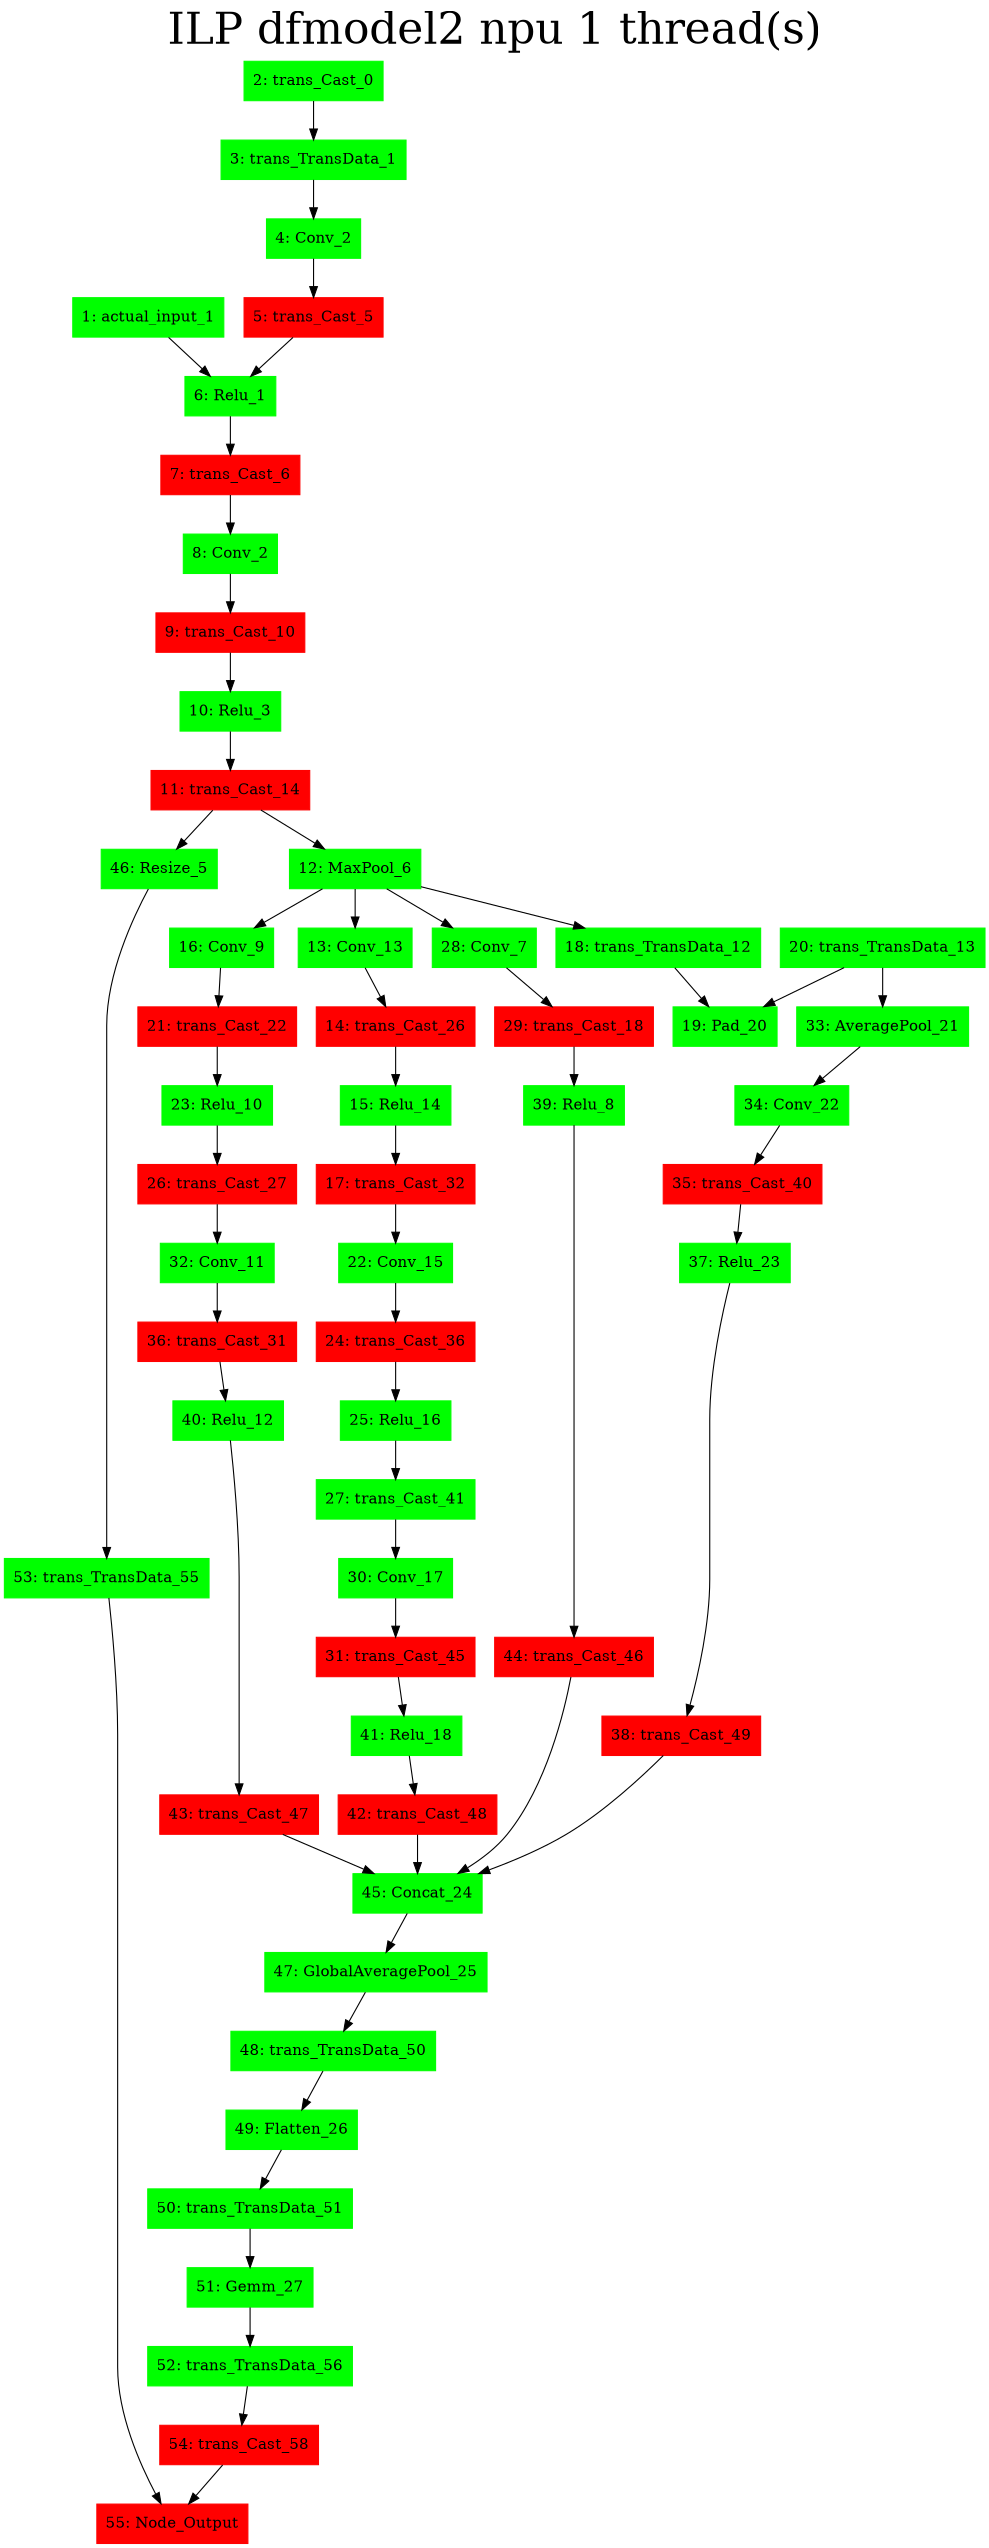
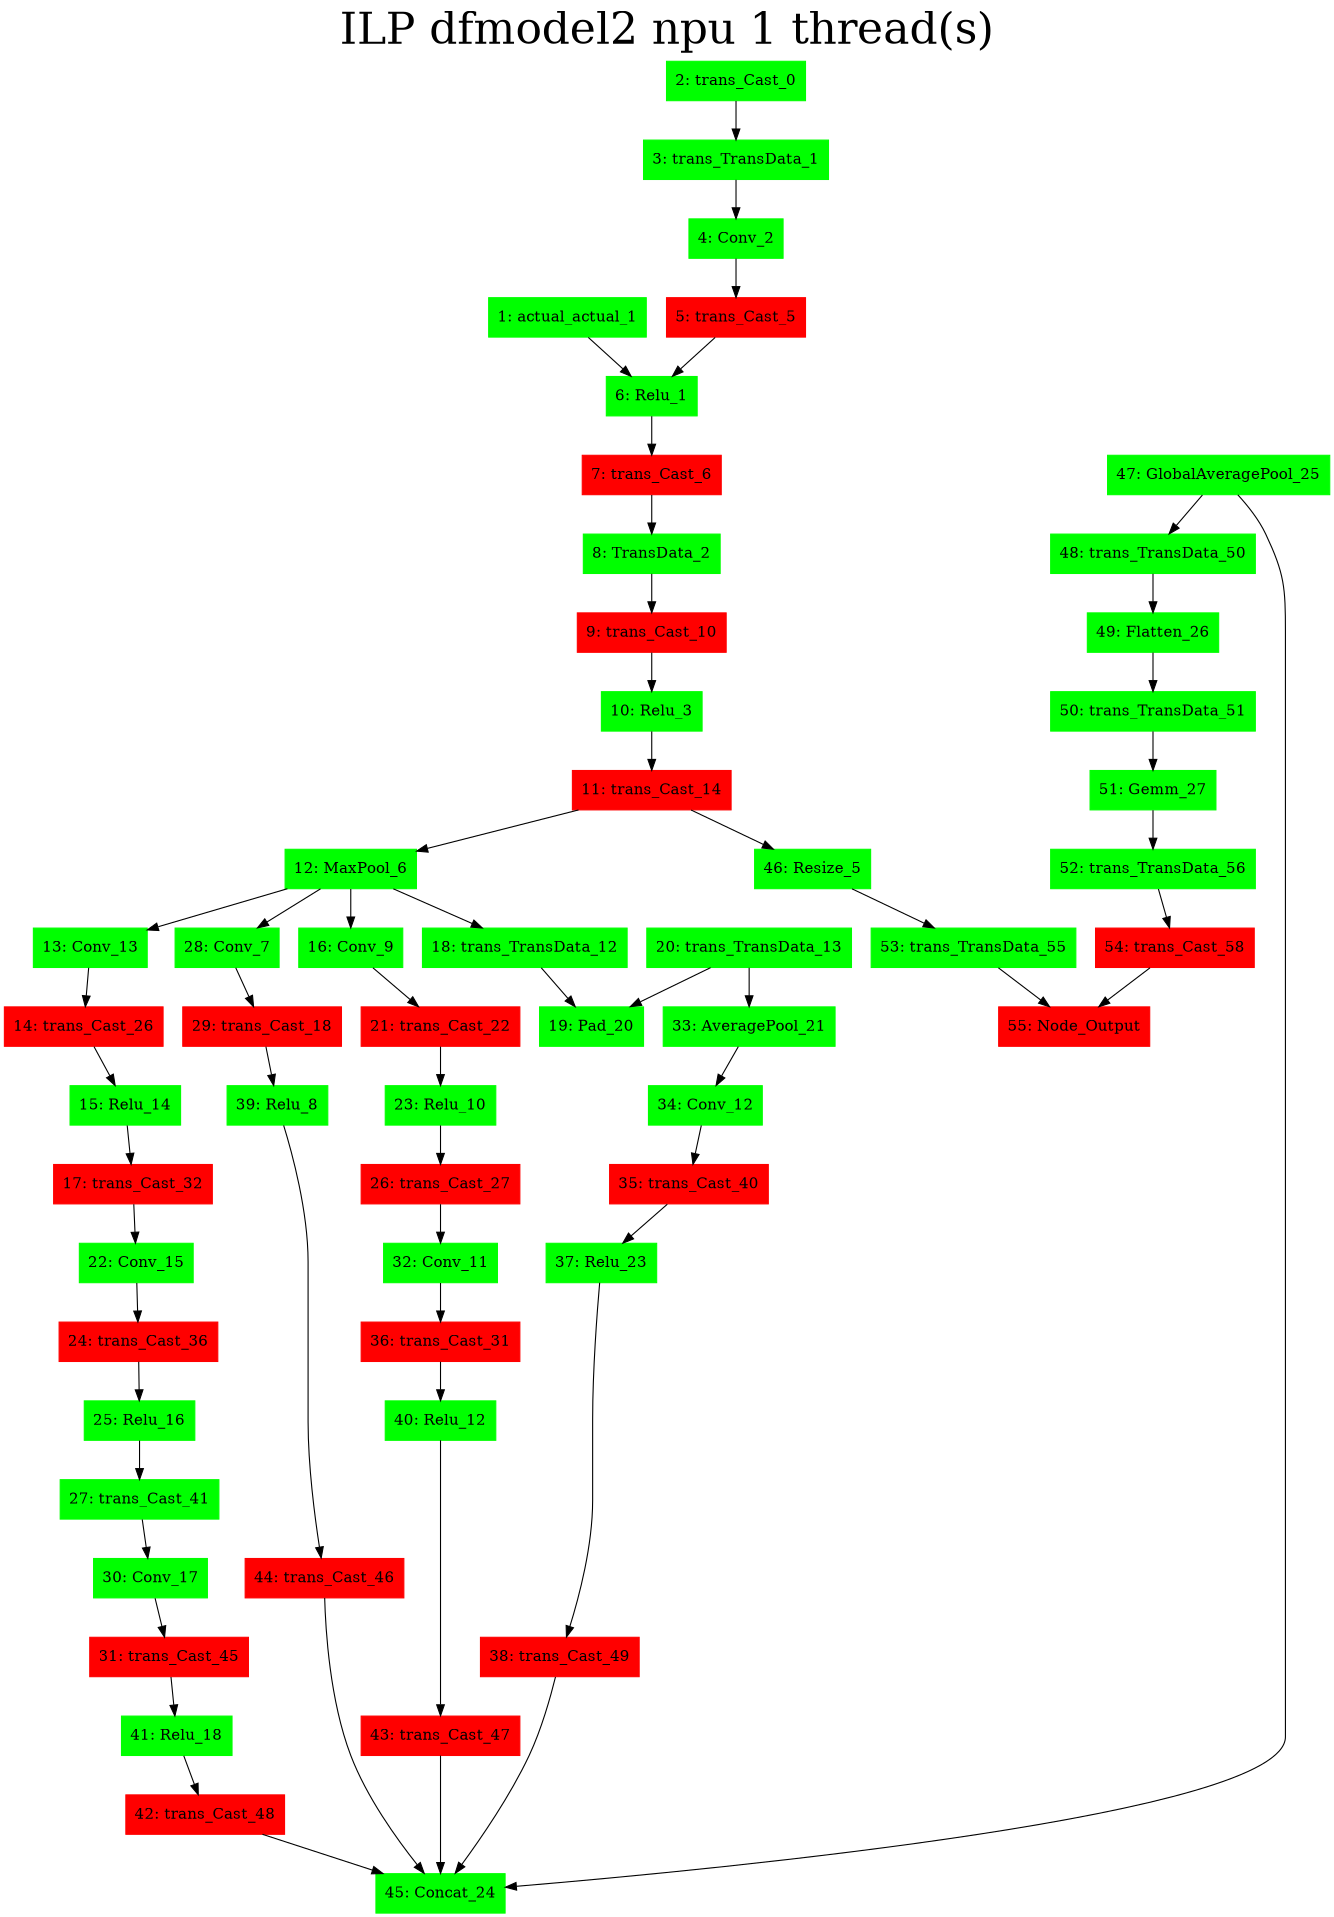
(148, 317) -> (567, 317)
(230, 554) -> (652, 554)
(792, 1105) -> (705, 1105)
(399, 1928) -> (1285, 1507)
